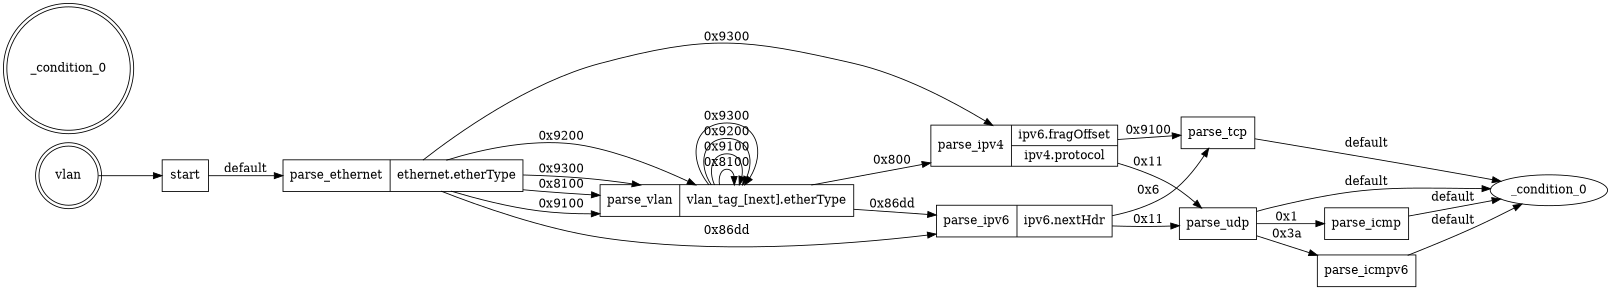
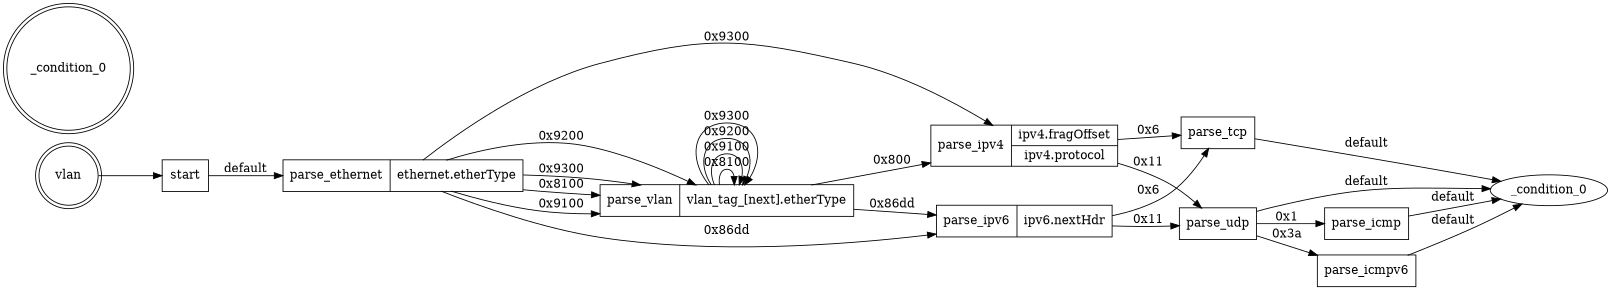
(1149, 131) -> (1149, 131)
(1065, 135) -> (1065, 135)
